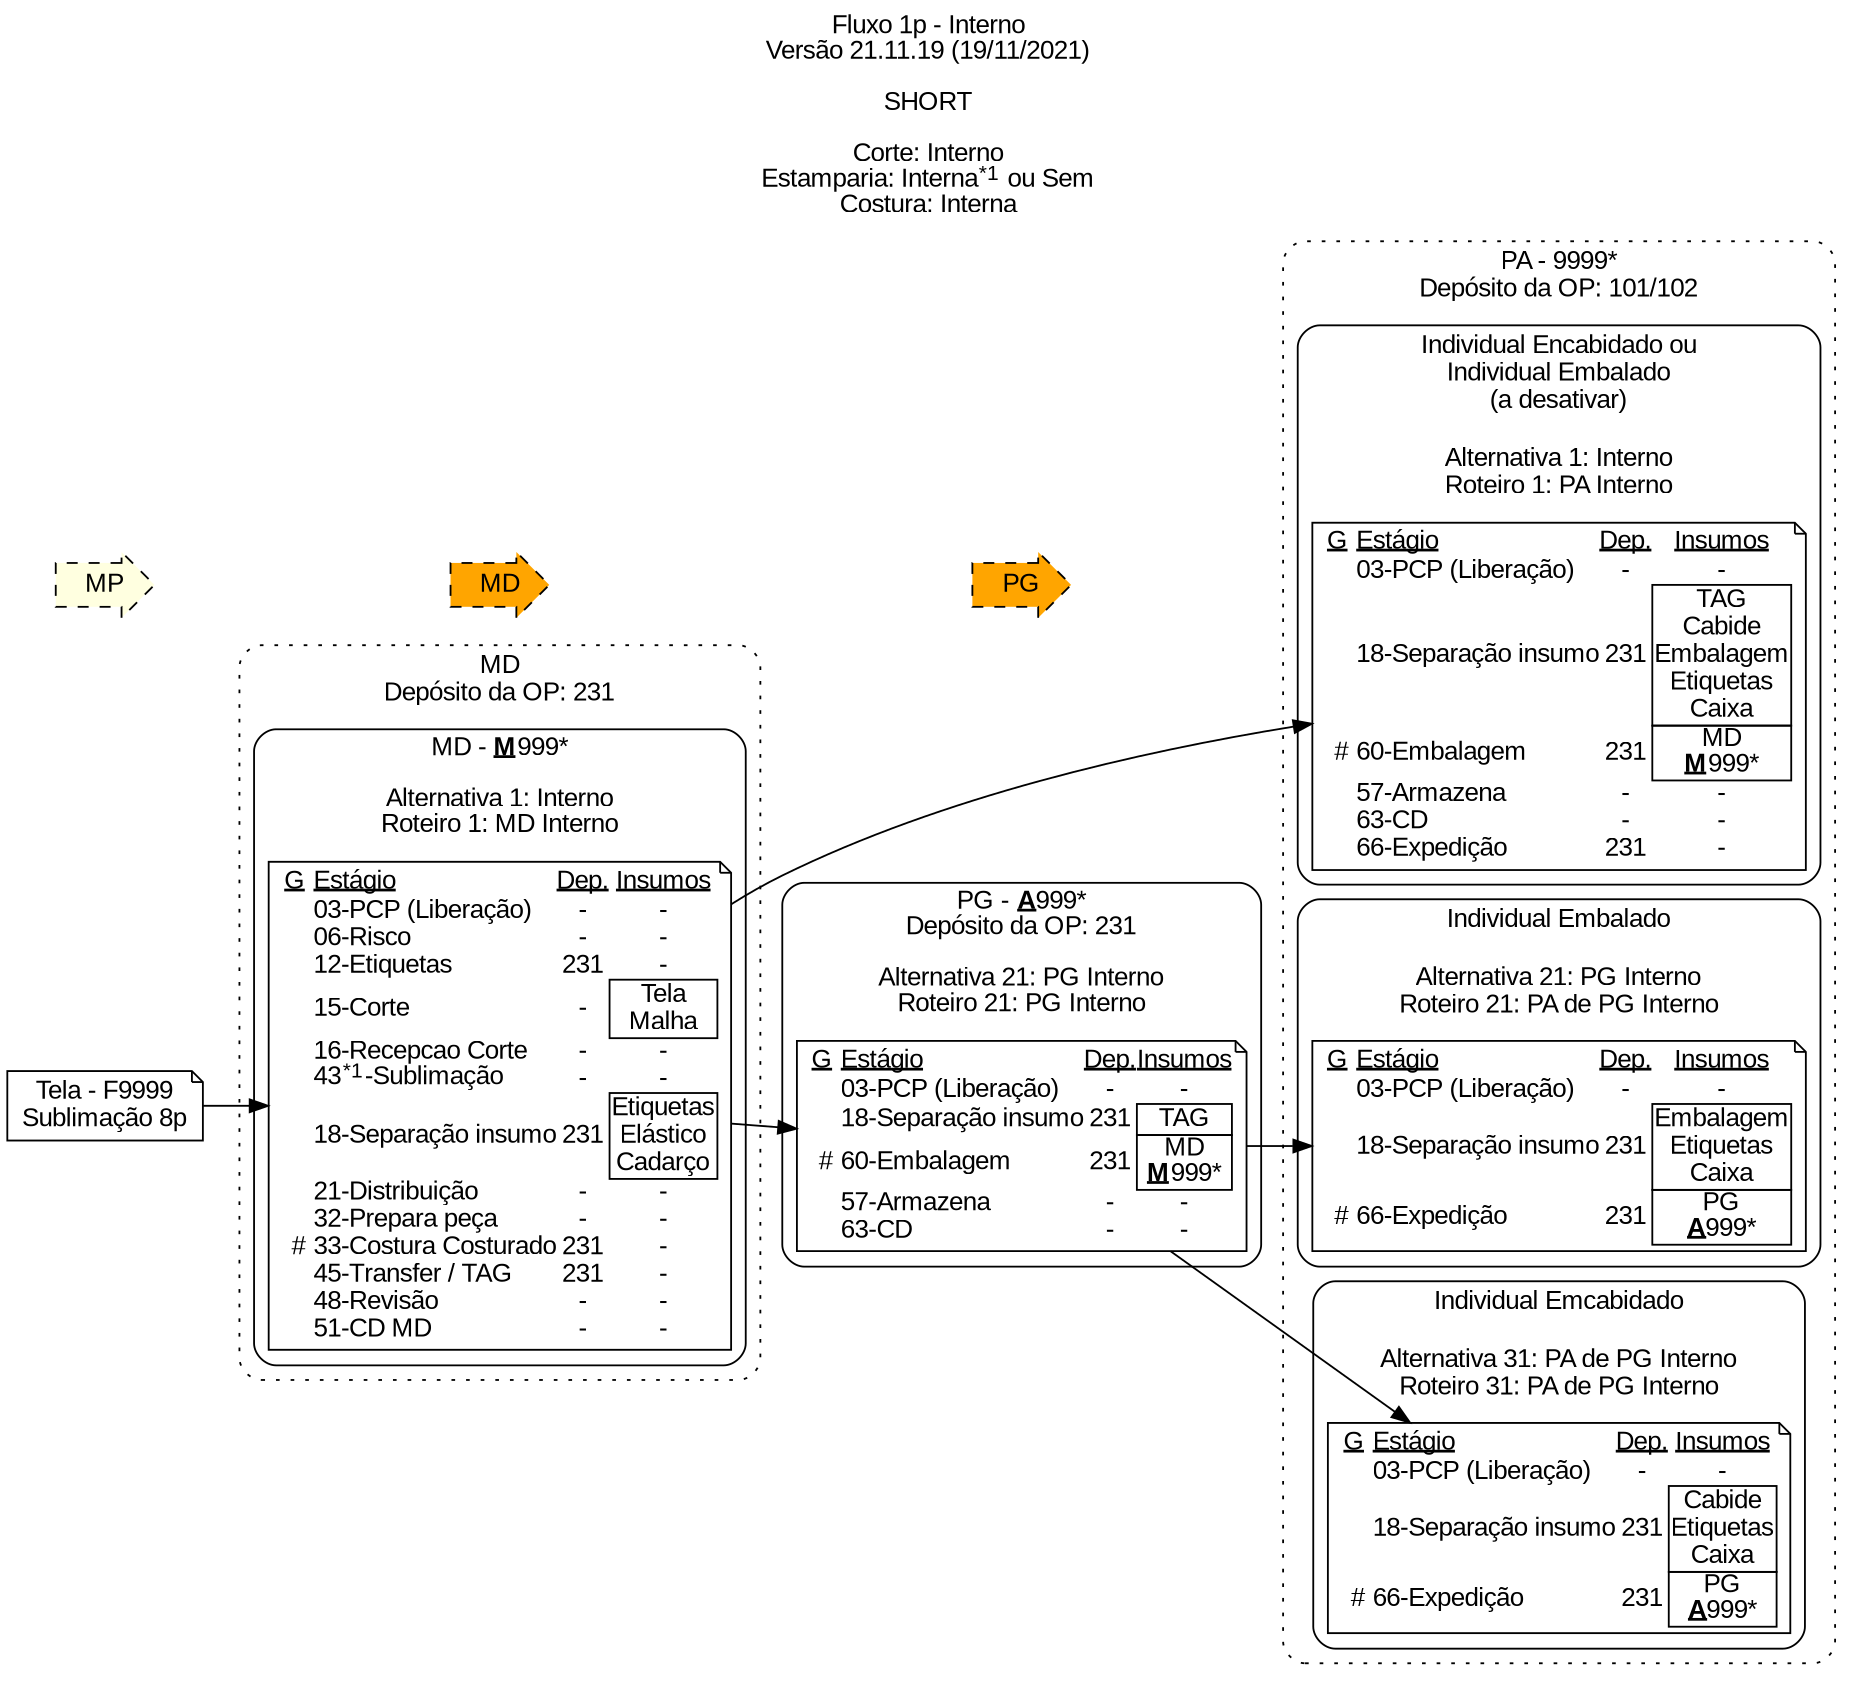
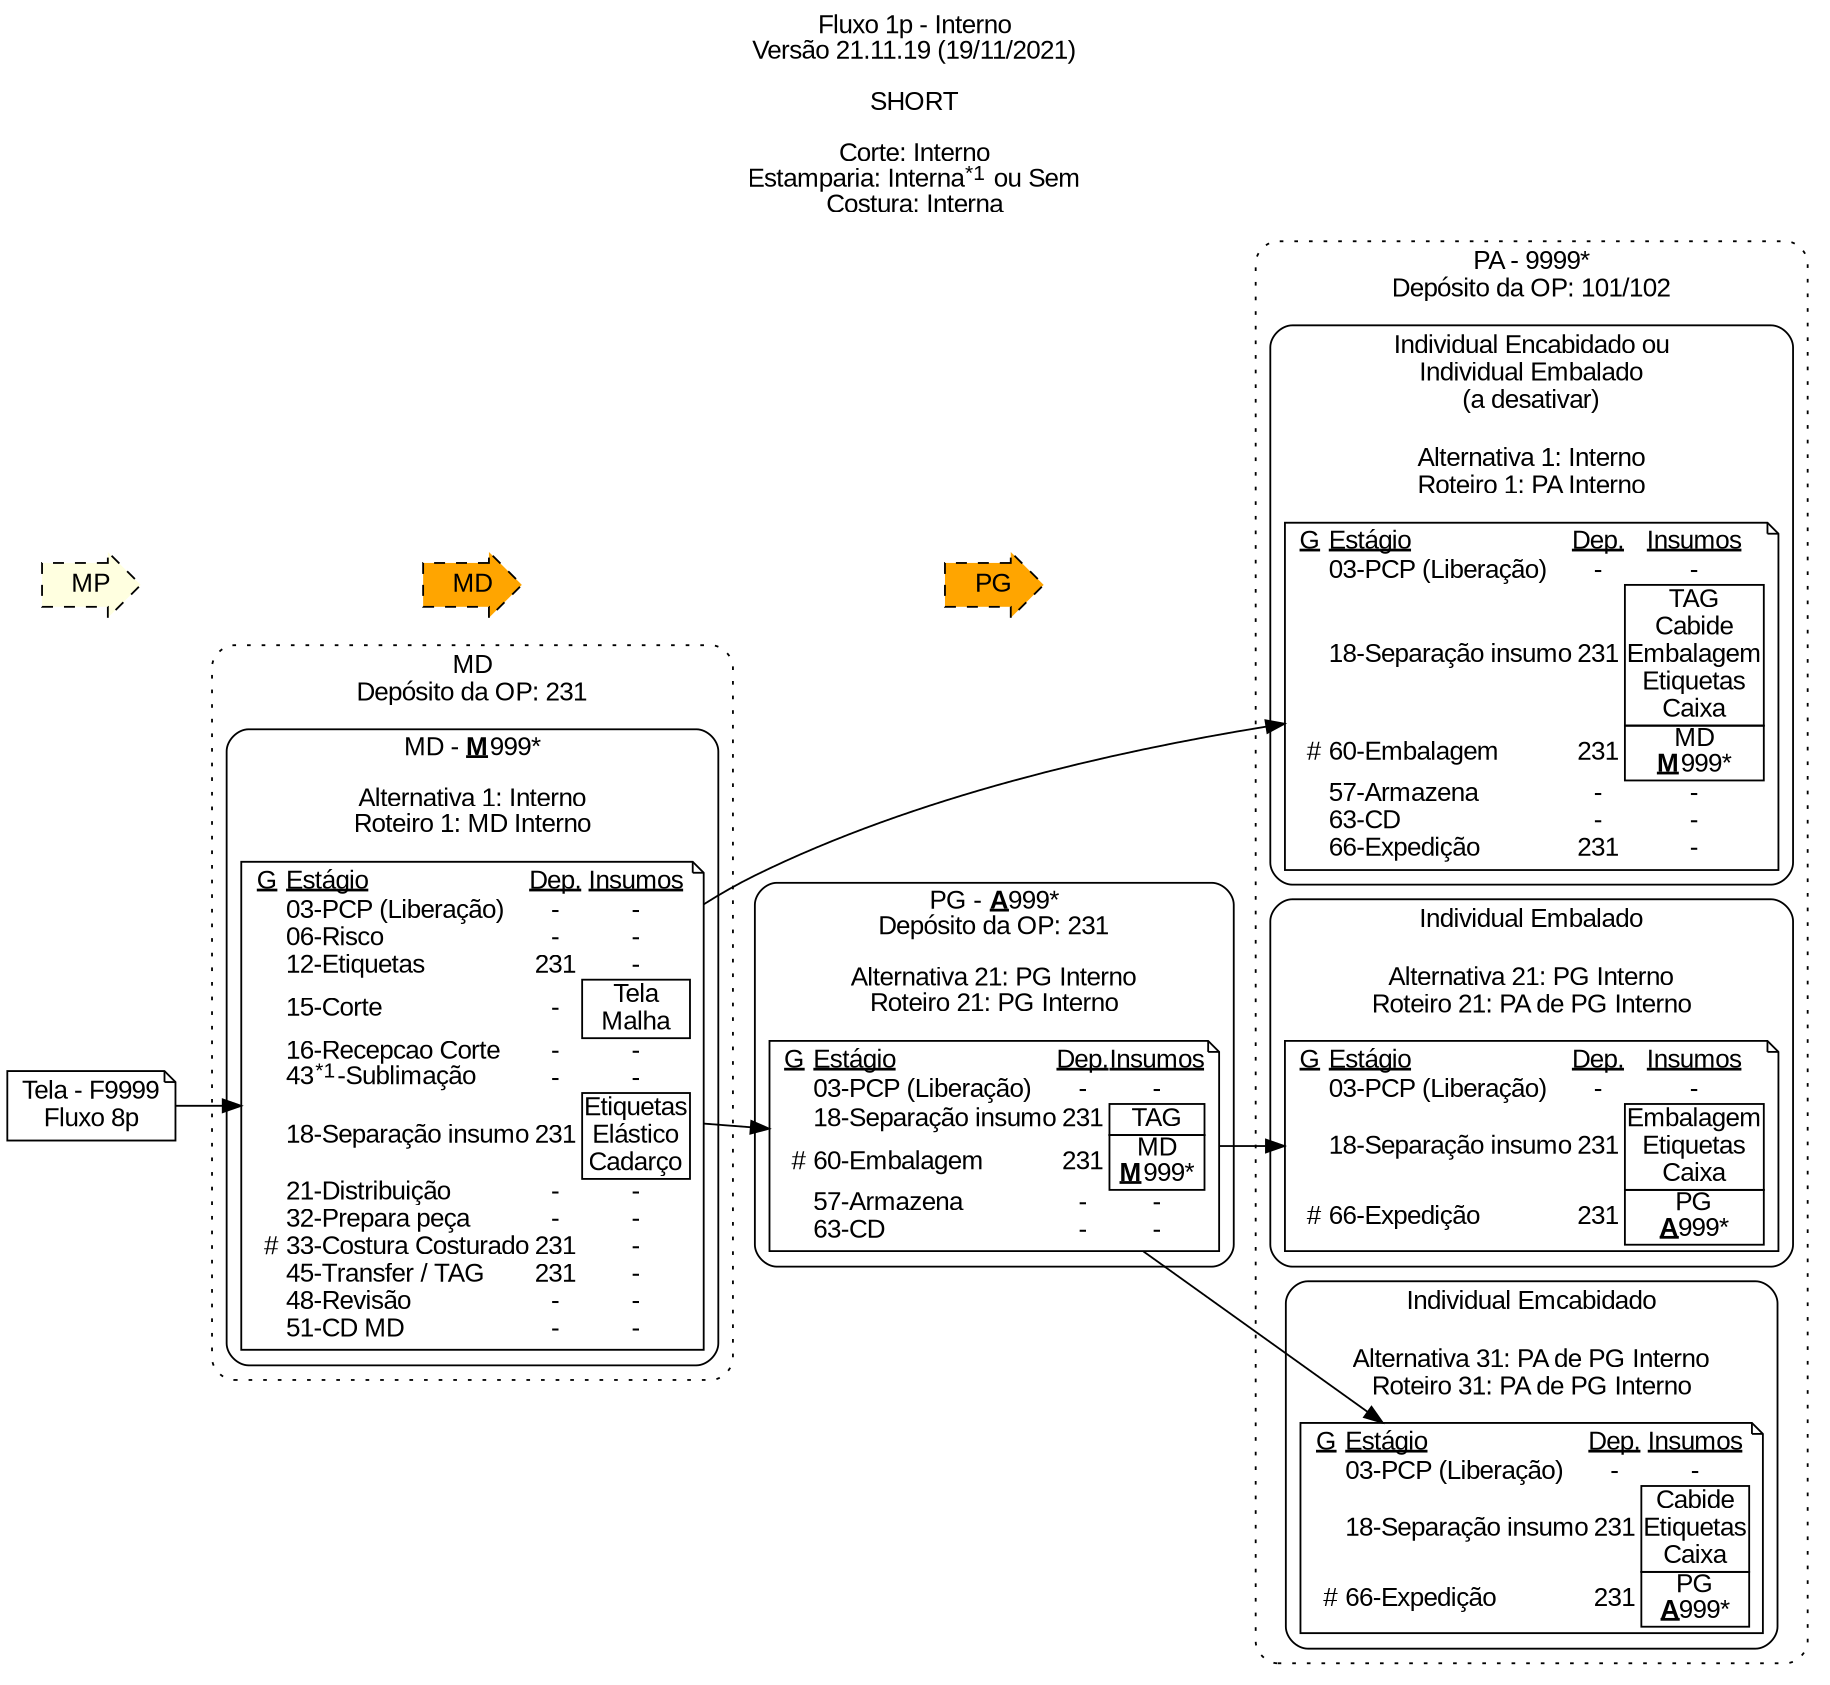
(105, 1119) -> (91, 1119)
